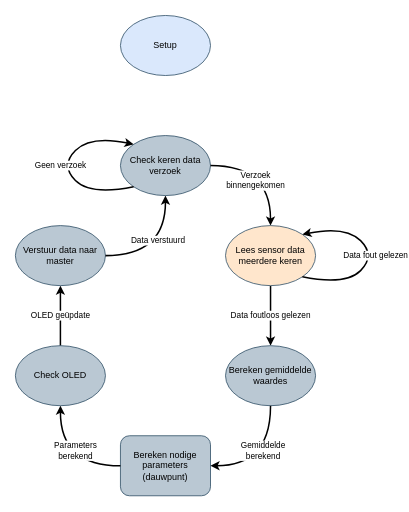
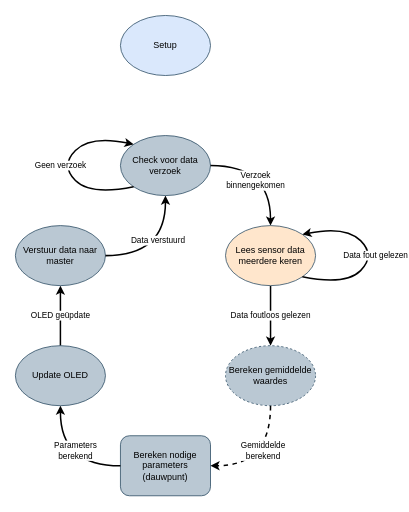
(165, 165) -> (165, 165)
(60, 375) -> (60, 375)
(270, 375) -> (270, 375)
(269, 425) -> (269, 425)
